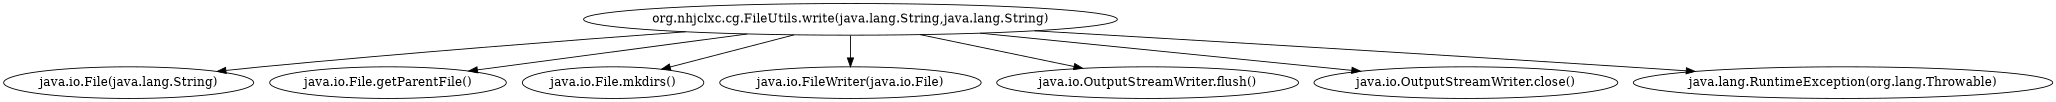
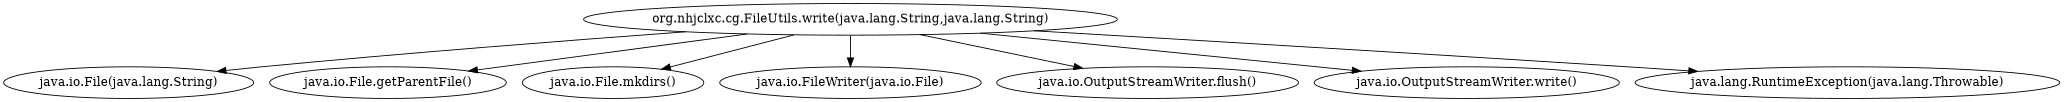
(1466, 83) -> (1467, 83)
(1843, 83) -> (1847, 83)
